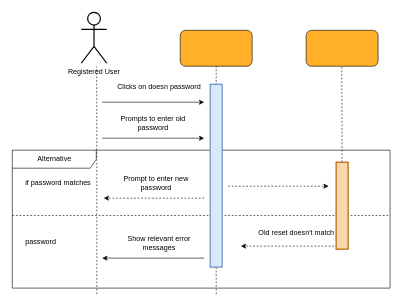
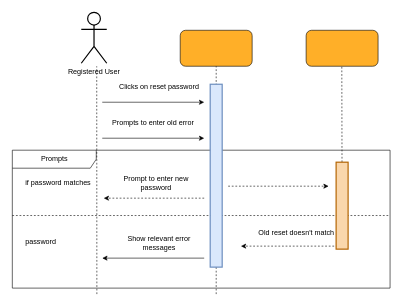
(159, 87) -> (159, 87)
(153, 123) -> (153, 123)
(55, 159) -> (55, 159)
